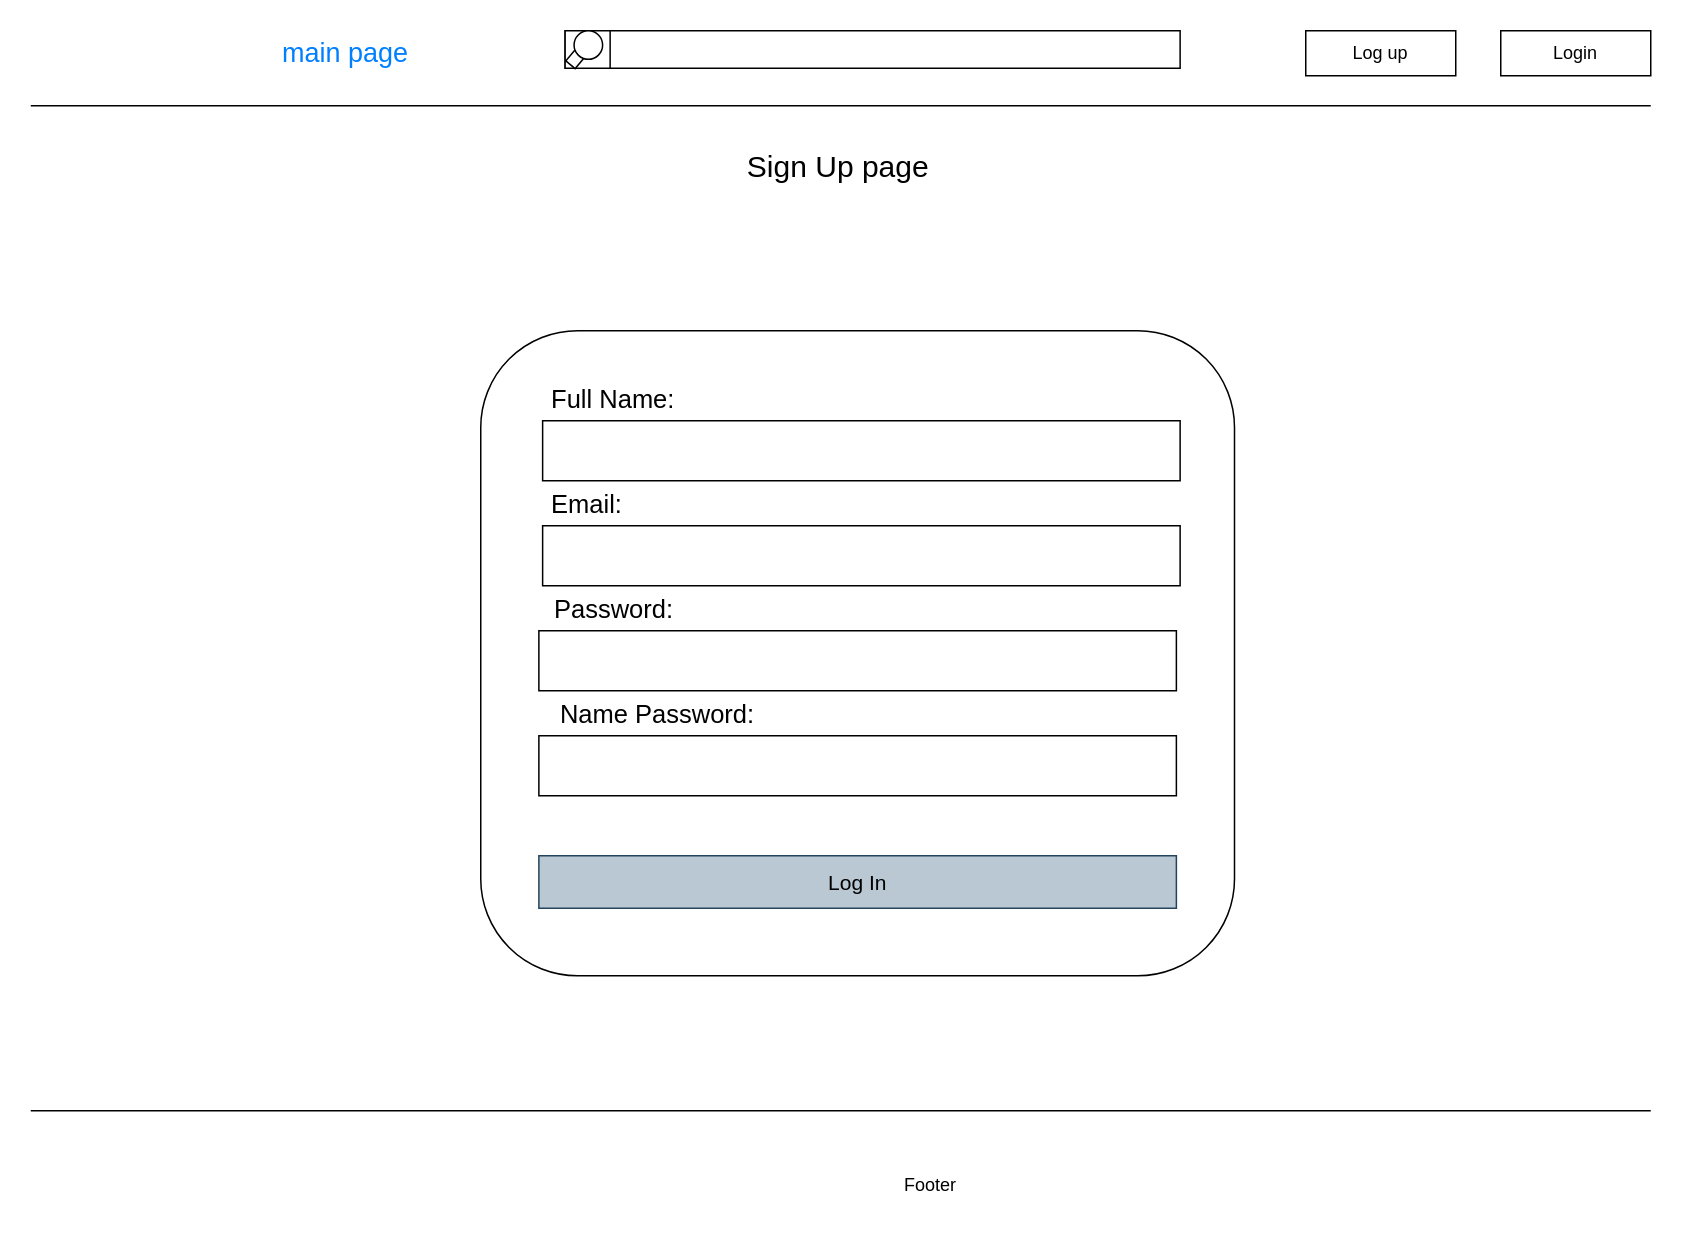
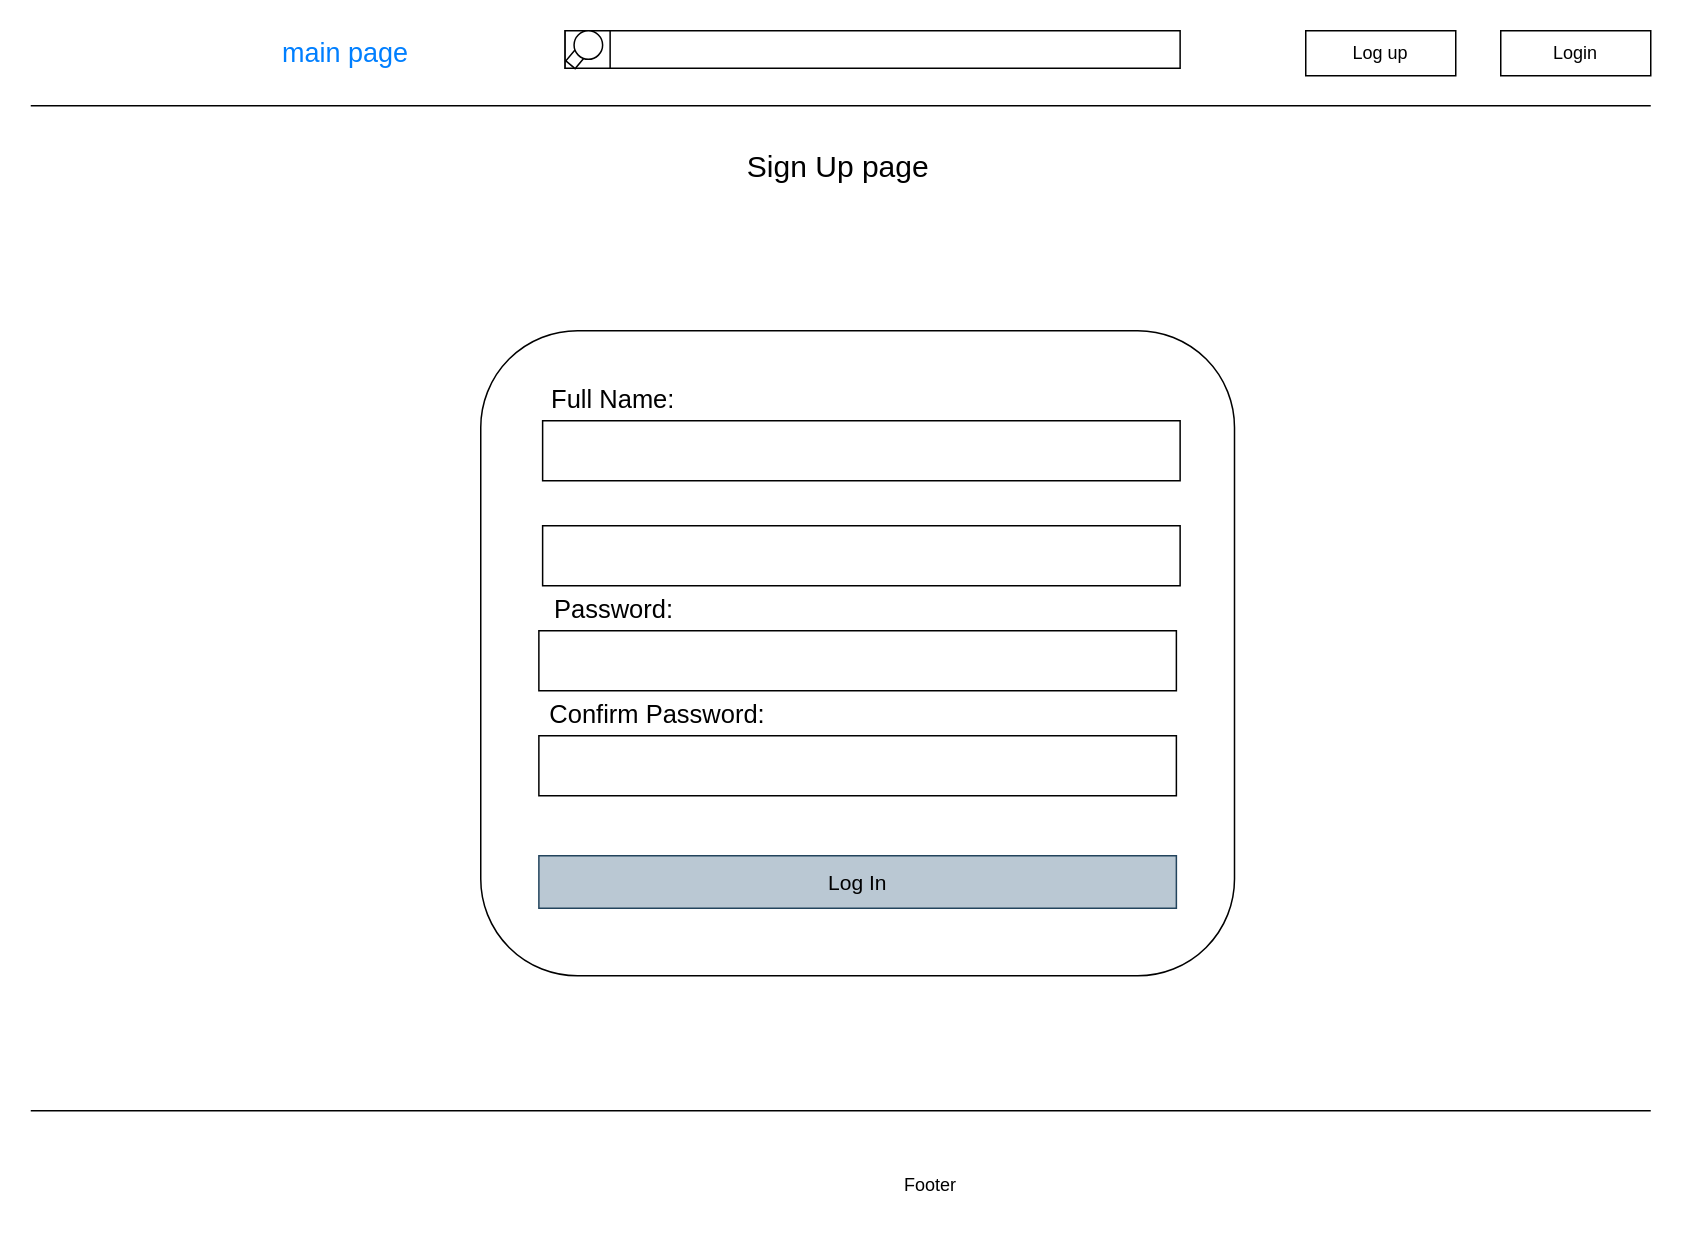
(588, 503) -> none
(658, 713) -> (658, 713)
